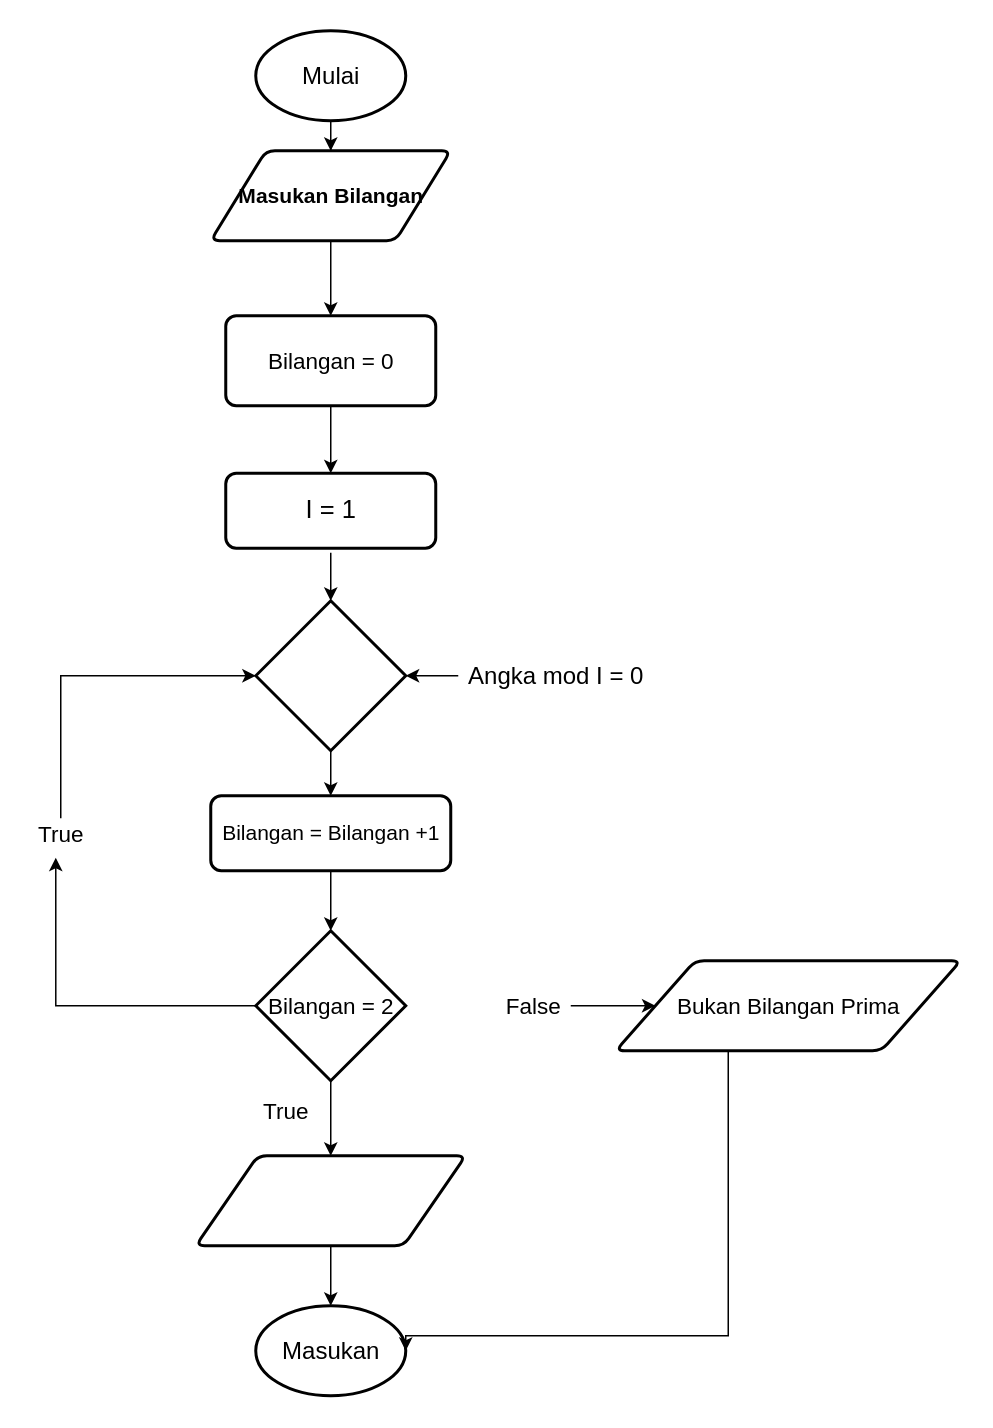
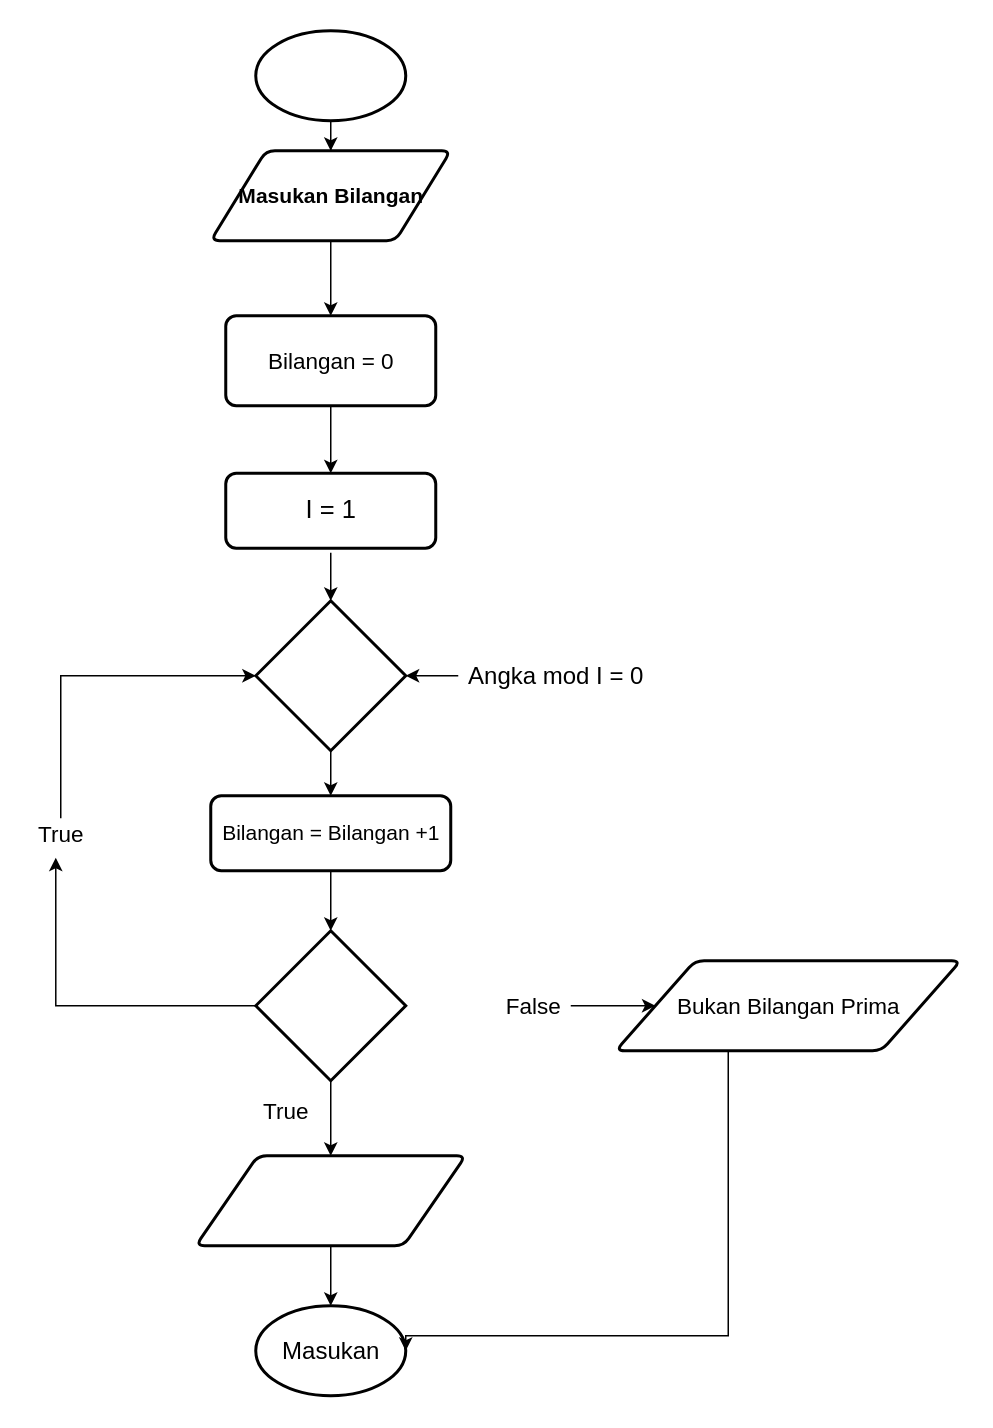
(331, 76) -> none
(331, 1006) -> none
